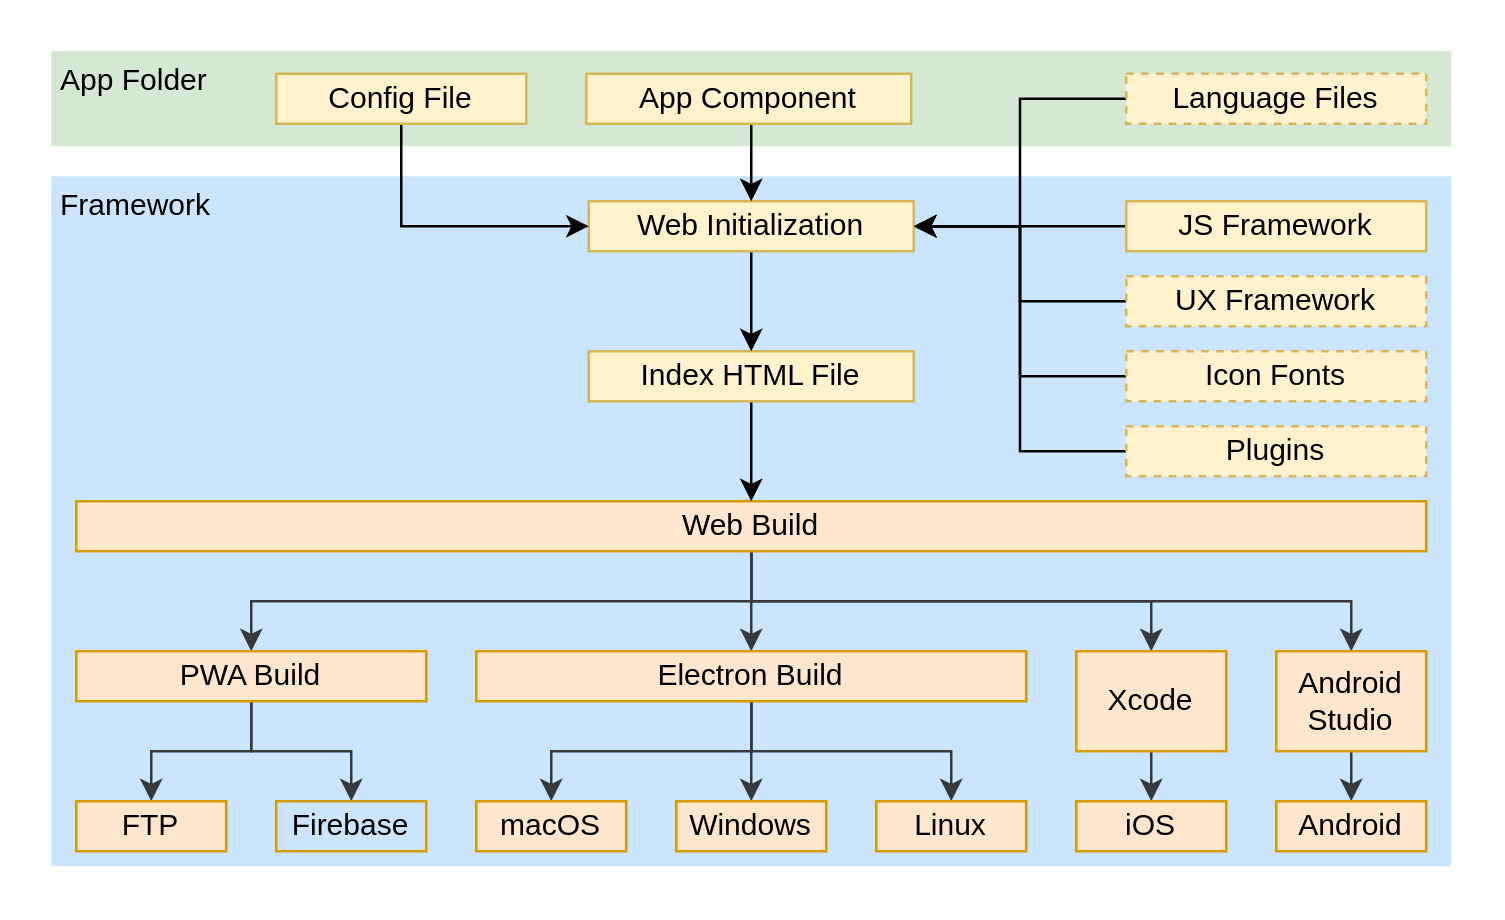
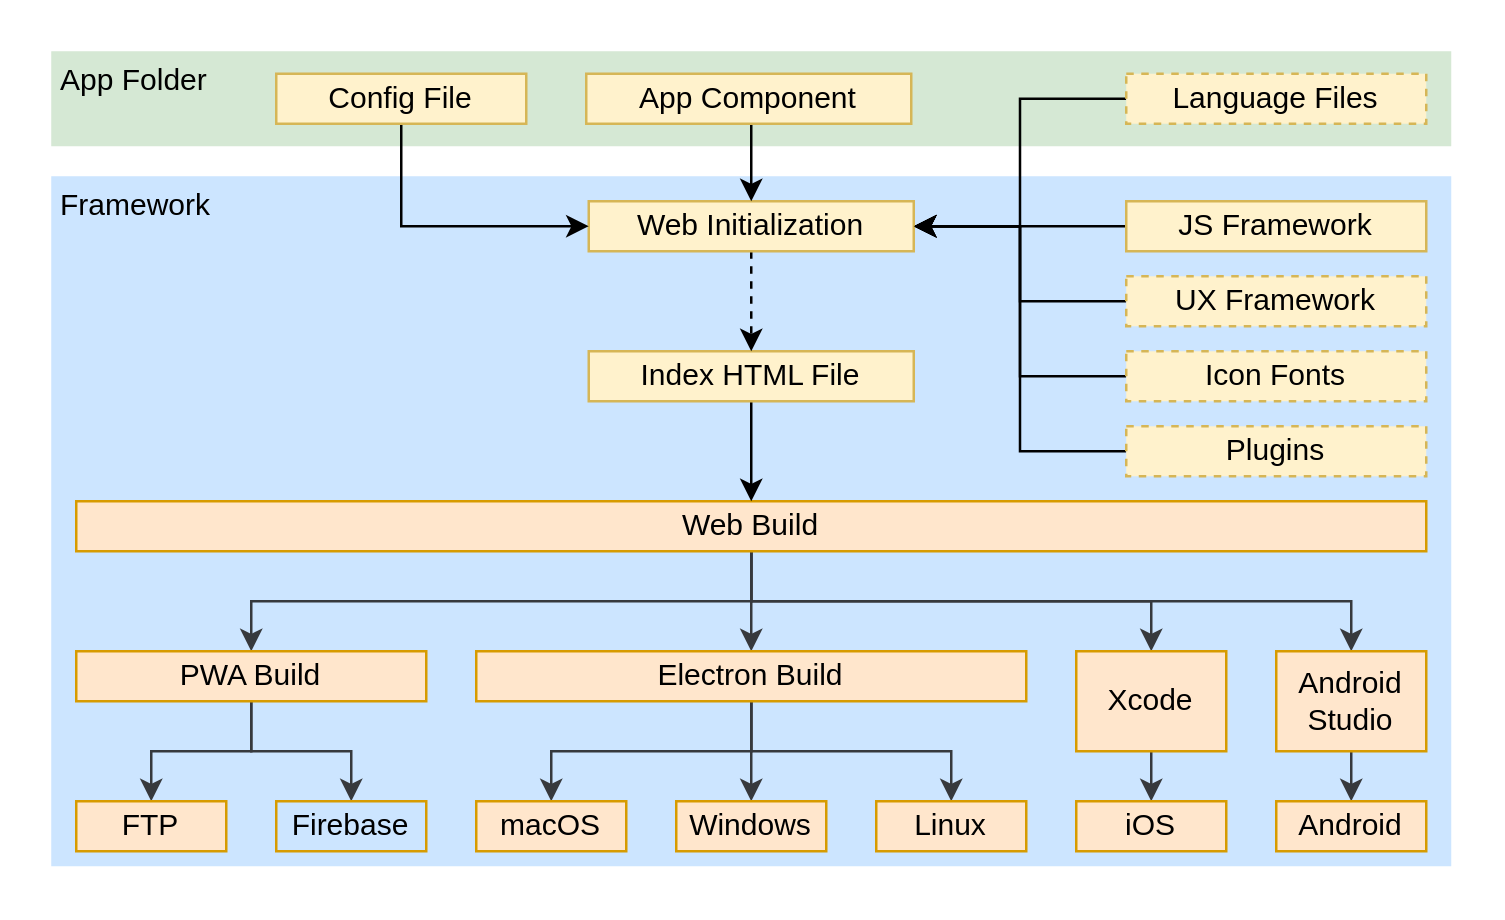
(751, 292) -> (751, 292)
